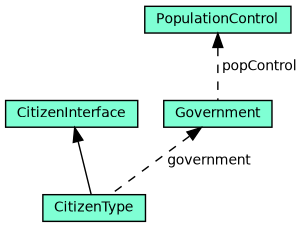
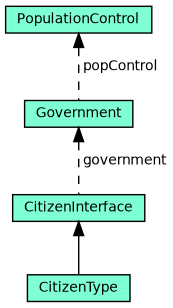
(150, 165) -> (79, 168)
